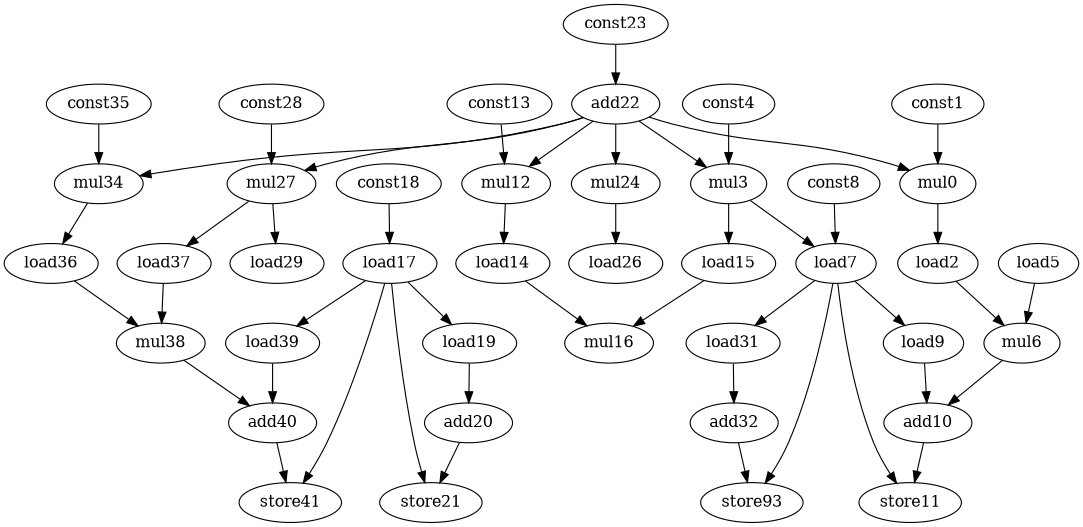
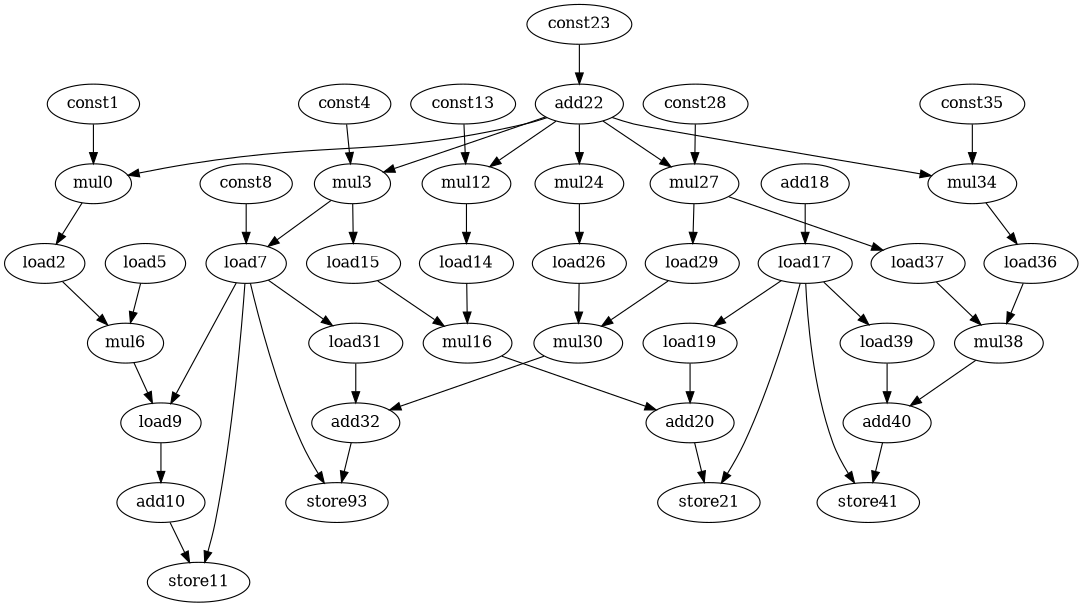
(389, 184) -> (805, 184)
none -> (578, 343)
(980, 379) -> (141, 378)
none -> (574, 381)
